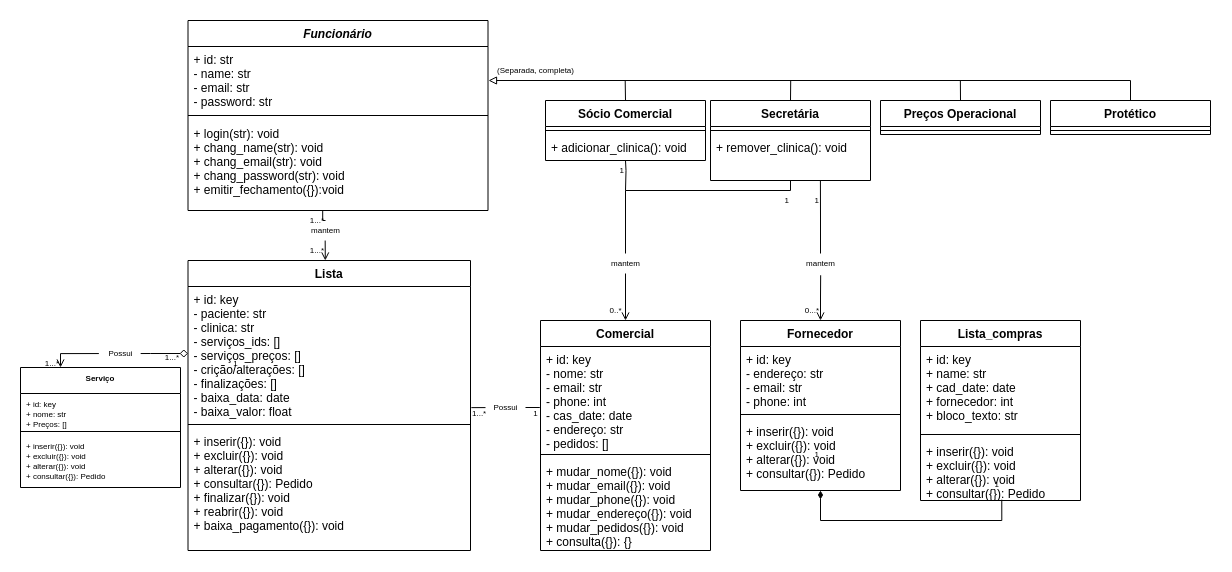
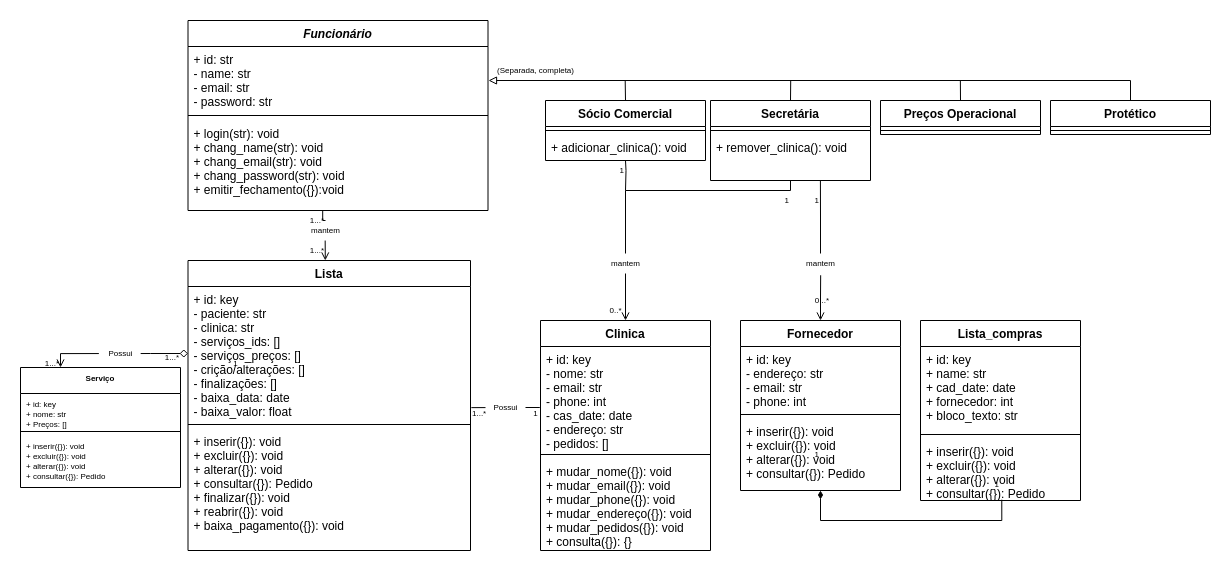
(806, 311) -> (816, 301)
(625, 334) -> (625, 334)
